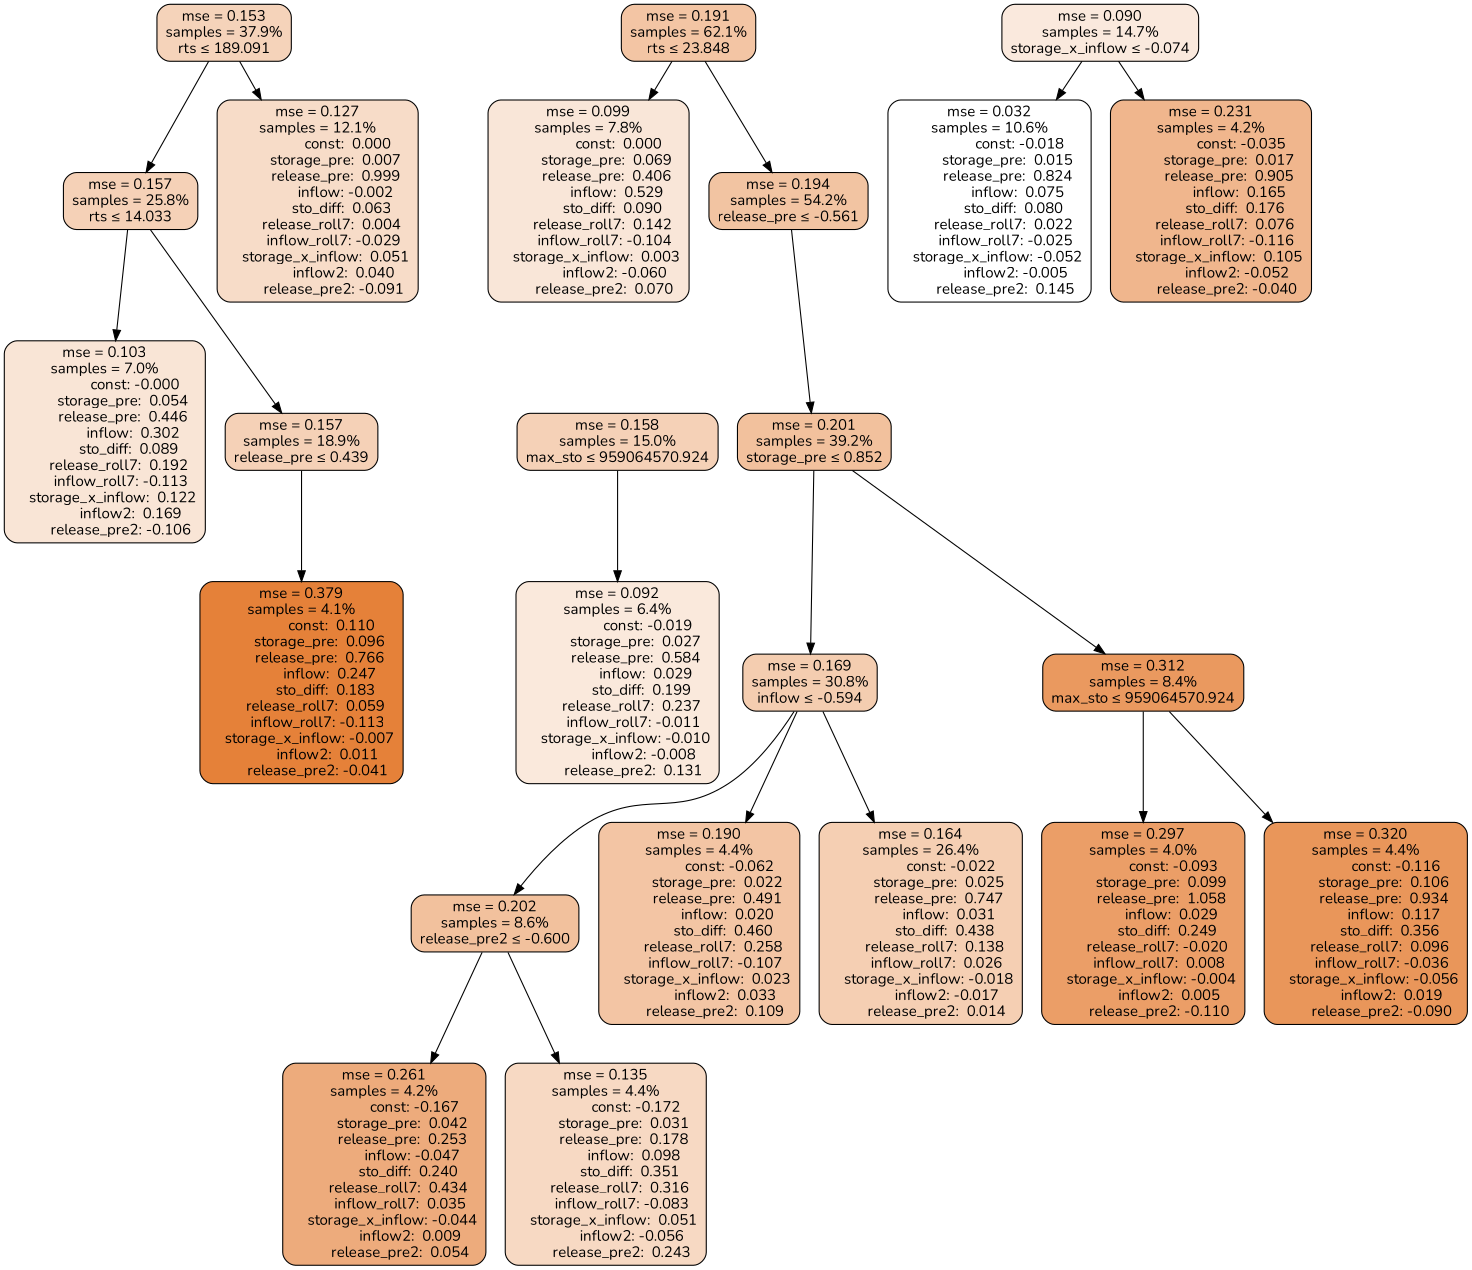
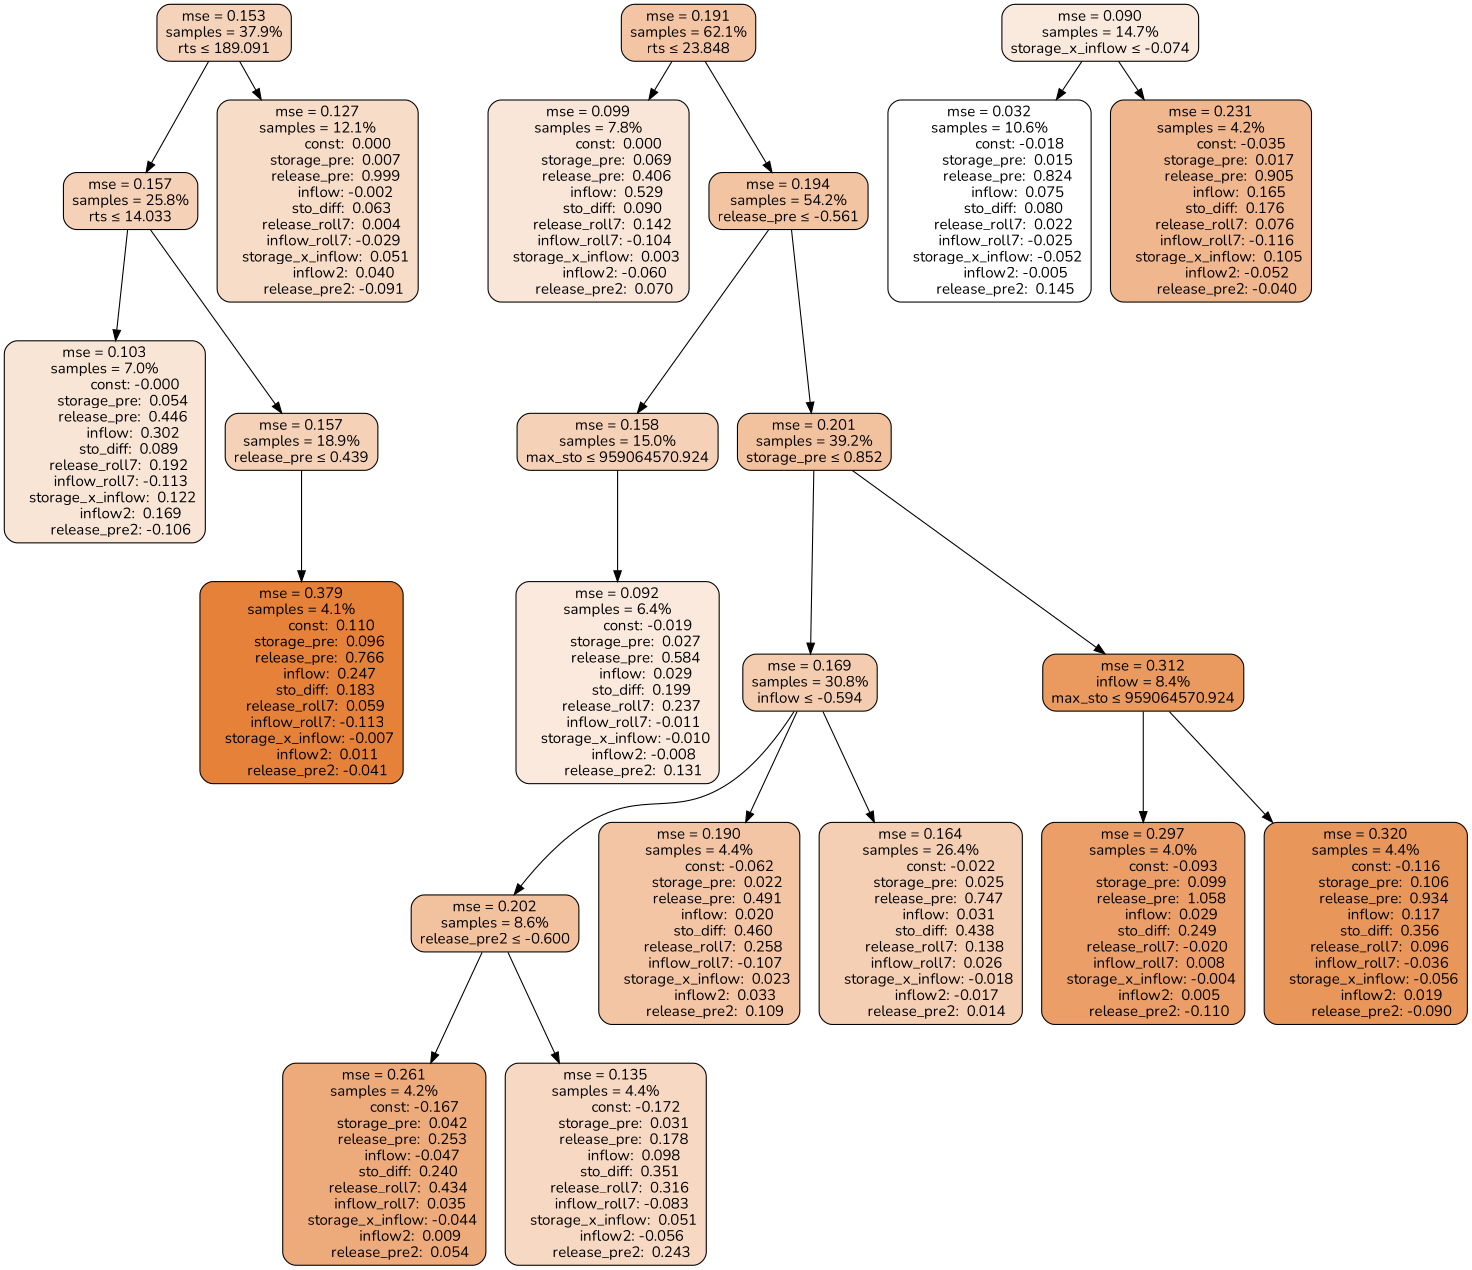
none -> (706, 317)
(1143, 683) -> (1143, 683)
